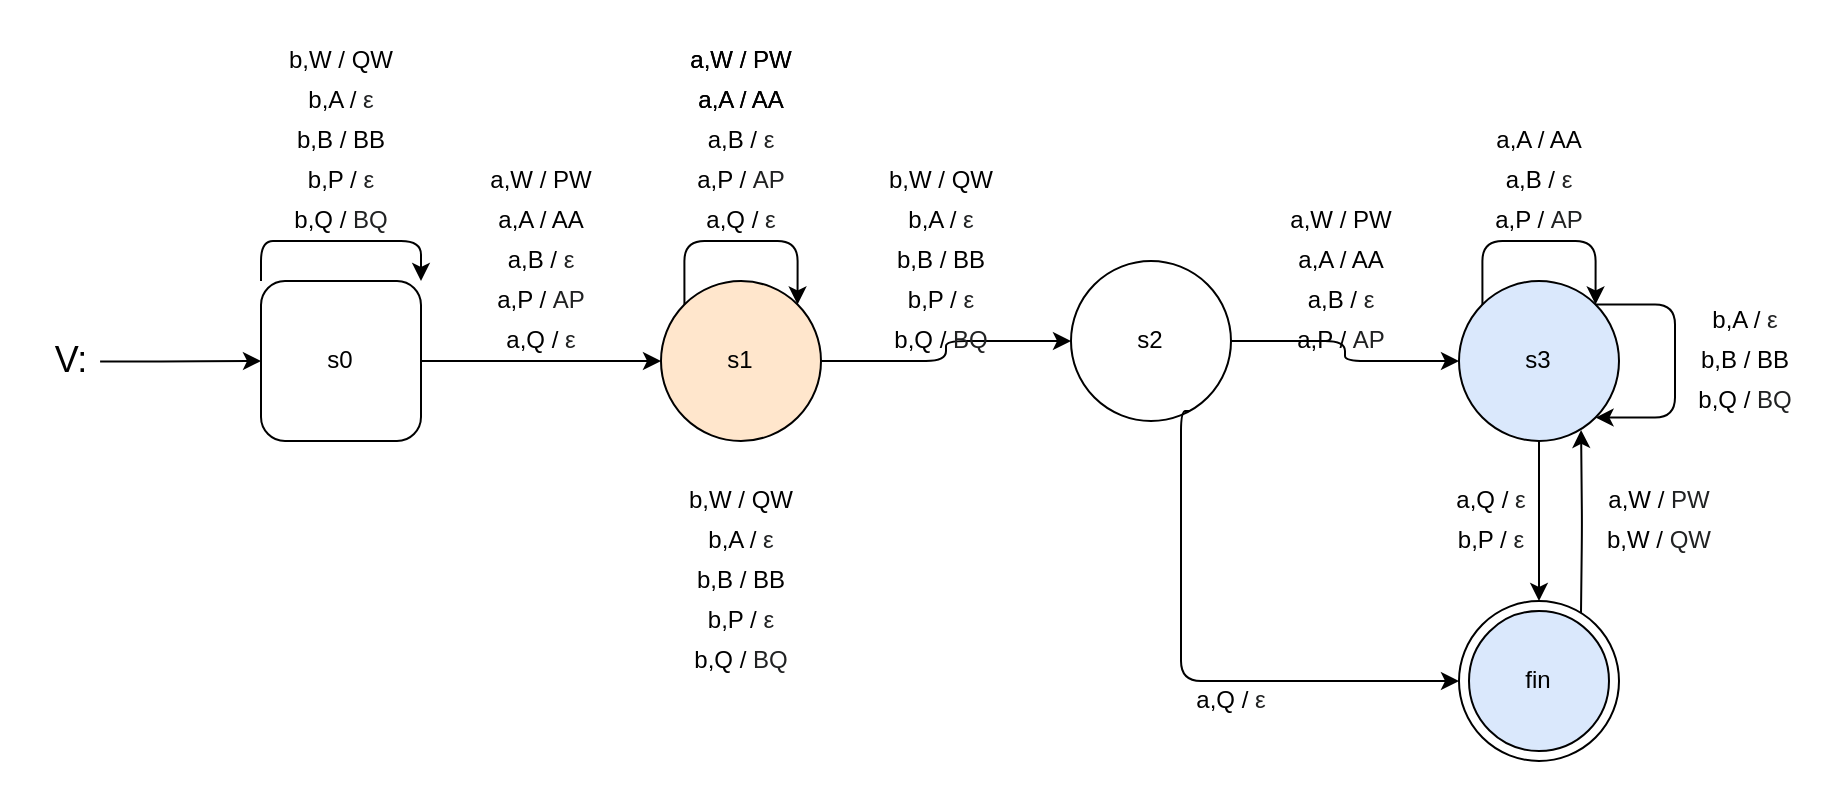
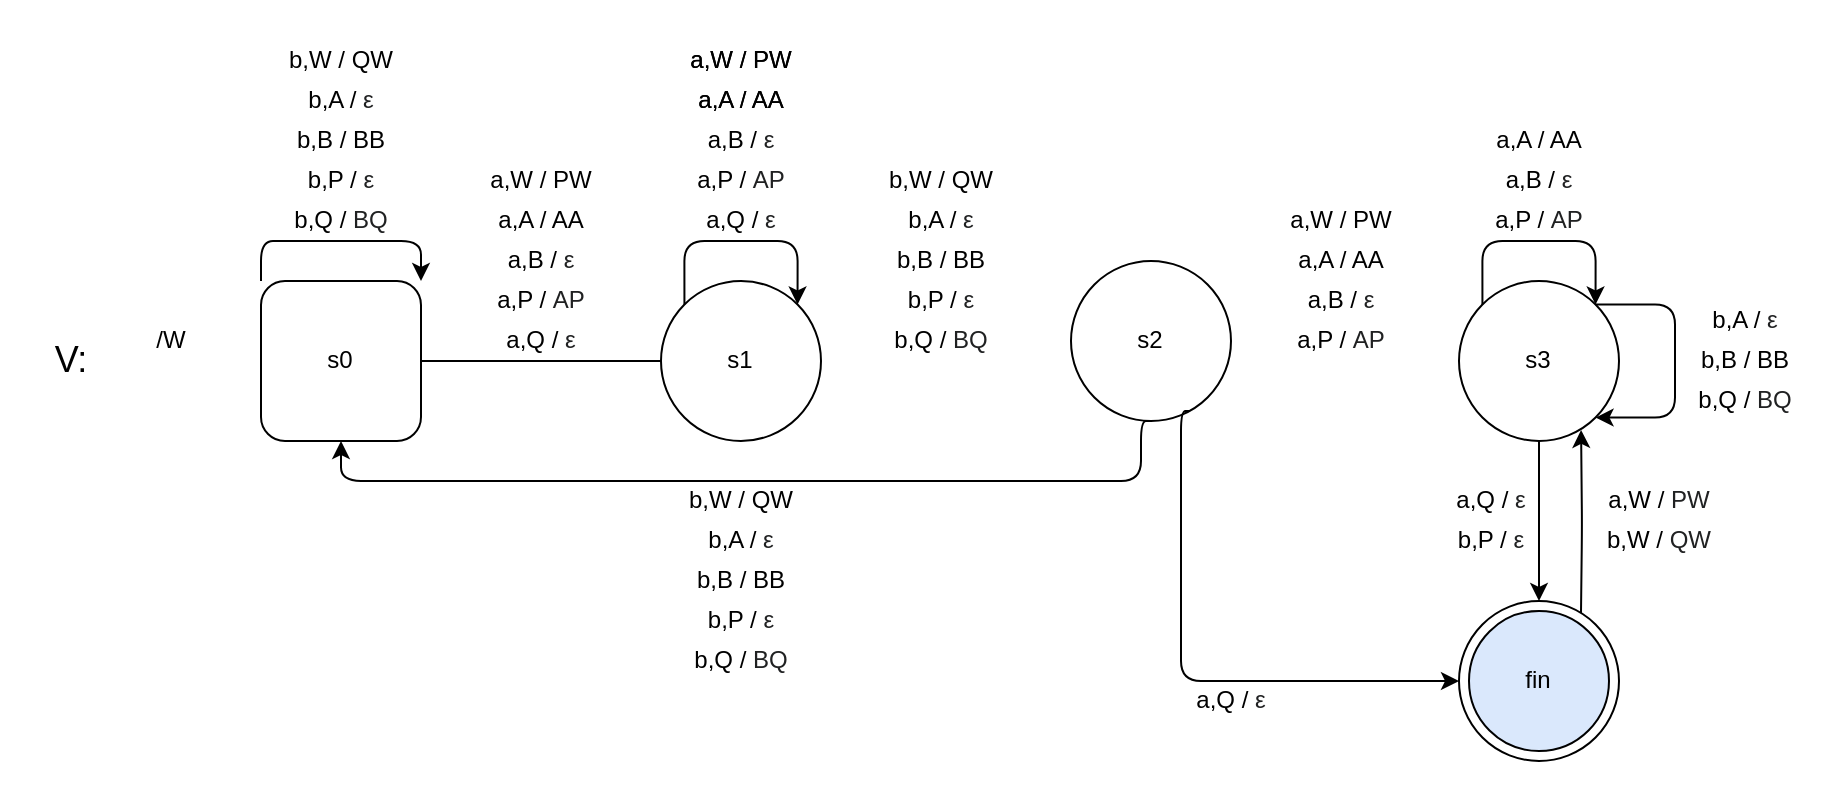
none -> (171, 341)
(1341, 344) -> none
(942, 358) -> none
(174, 361) -> none
(646, 361) -> (651, 361)
(741, 361) -> (741, 361)
(1539, 361) -> (1539, 361)
none -> (755, 481)
